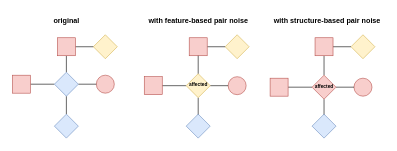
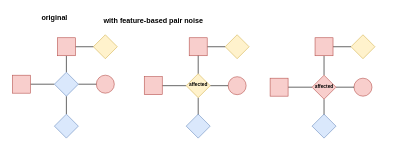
(66, 21) -> (54, 18)
(198, 21) -> (153, 21)
(327, 21) -> none
